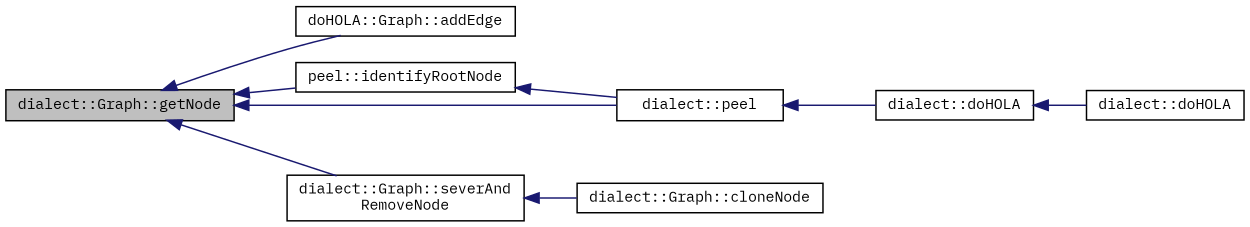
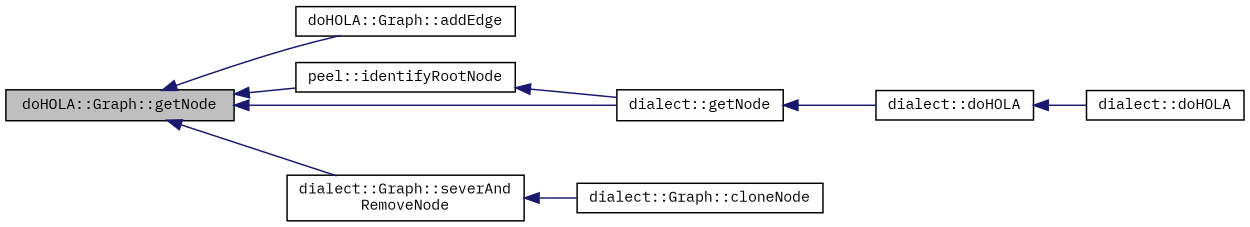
(120, 105) -> (120, 105)
(700, 105) -> (700, 105)
